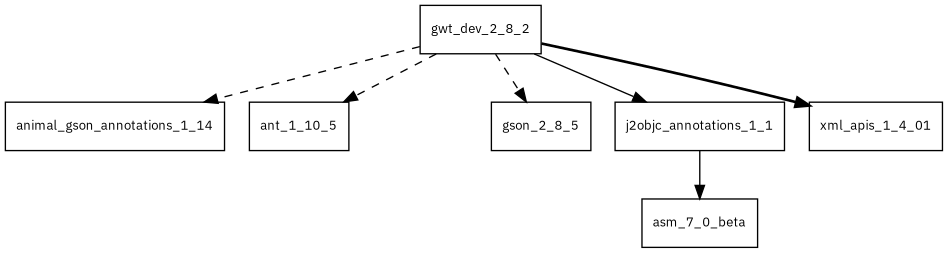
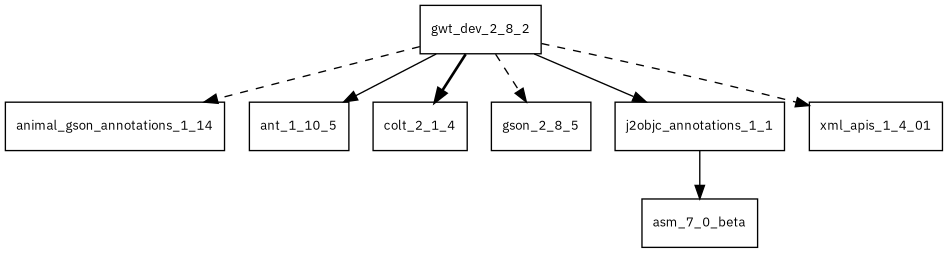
(669, 72) -> (669, 72)
(396, 75) -> (396, 75)
none -> (420, 126)
